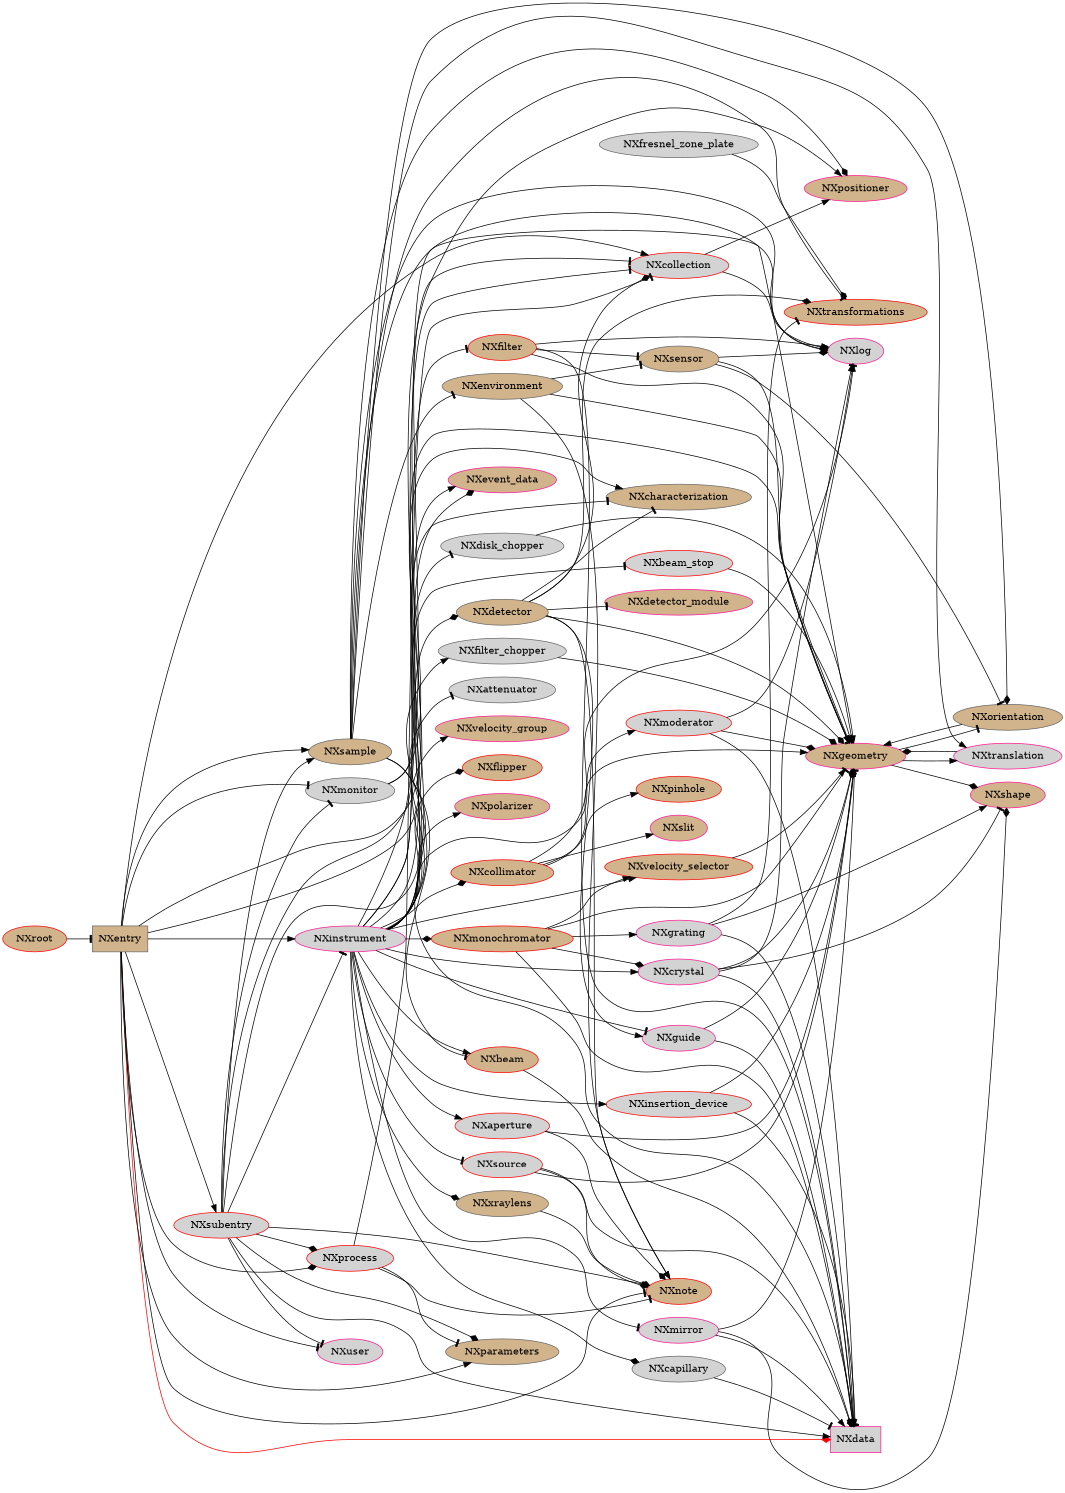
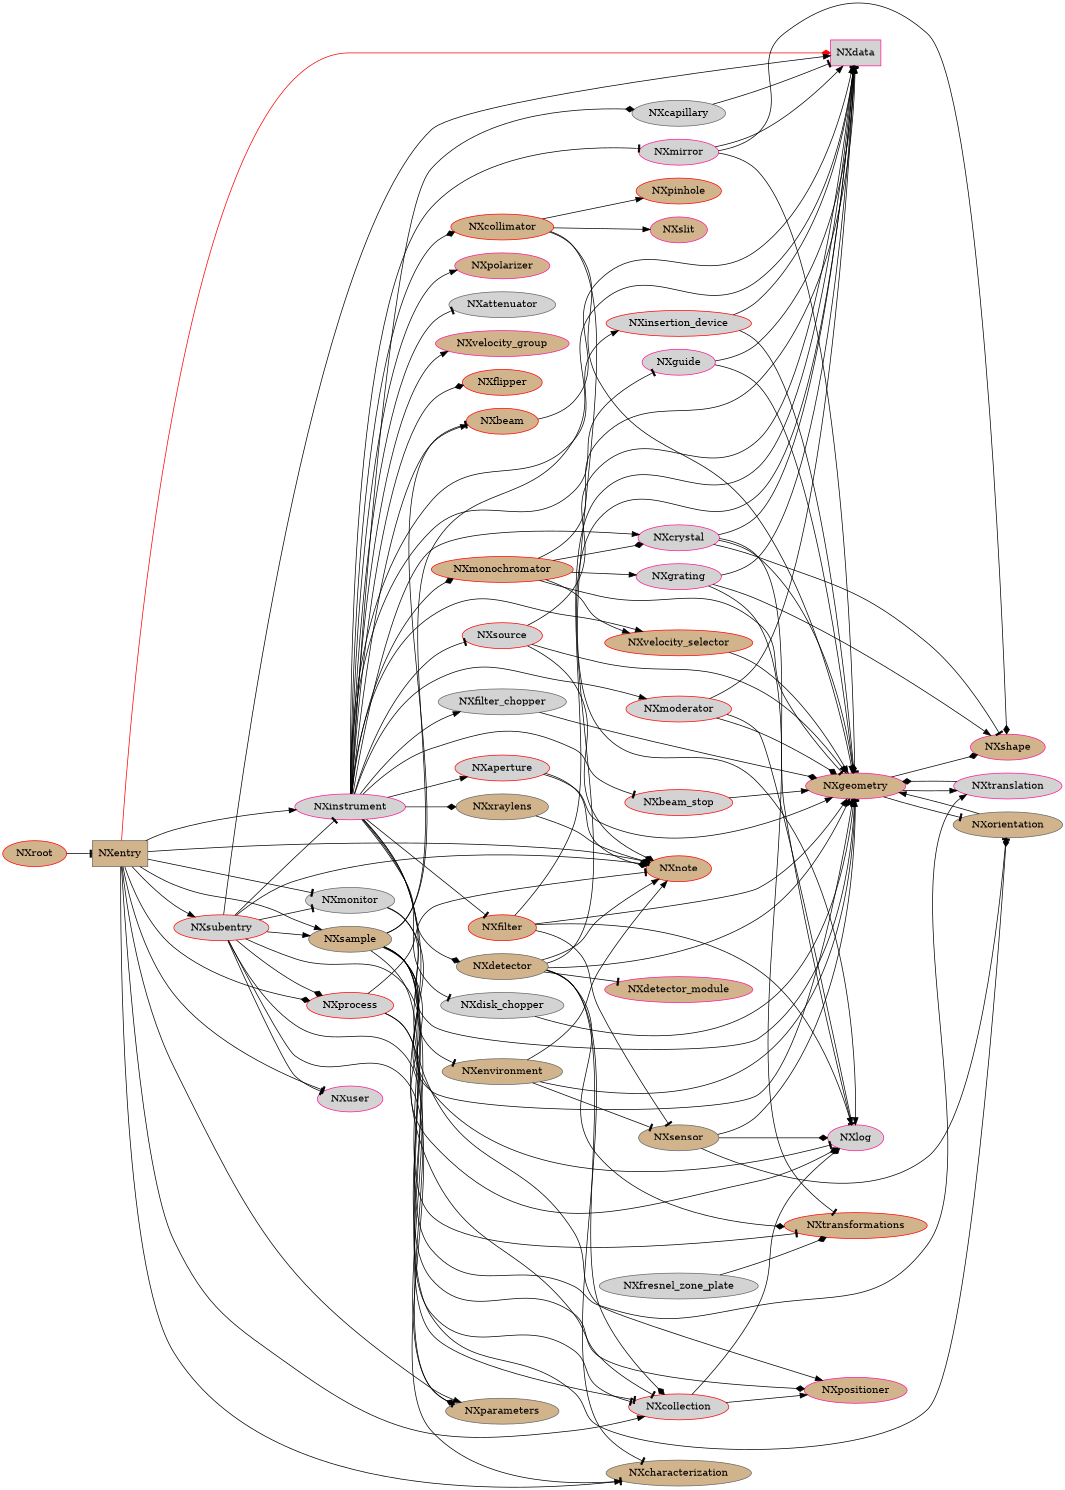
(502, 480) -> none
(581, 944) -> (662, 502)
